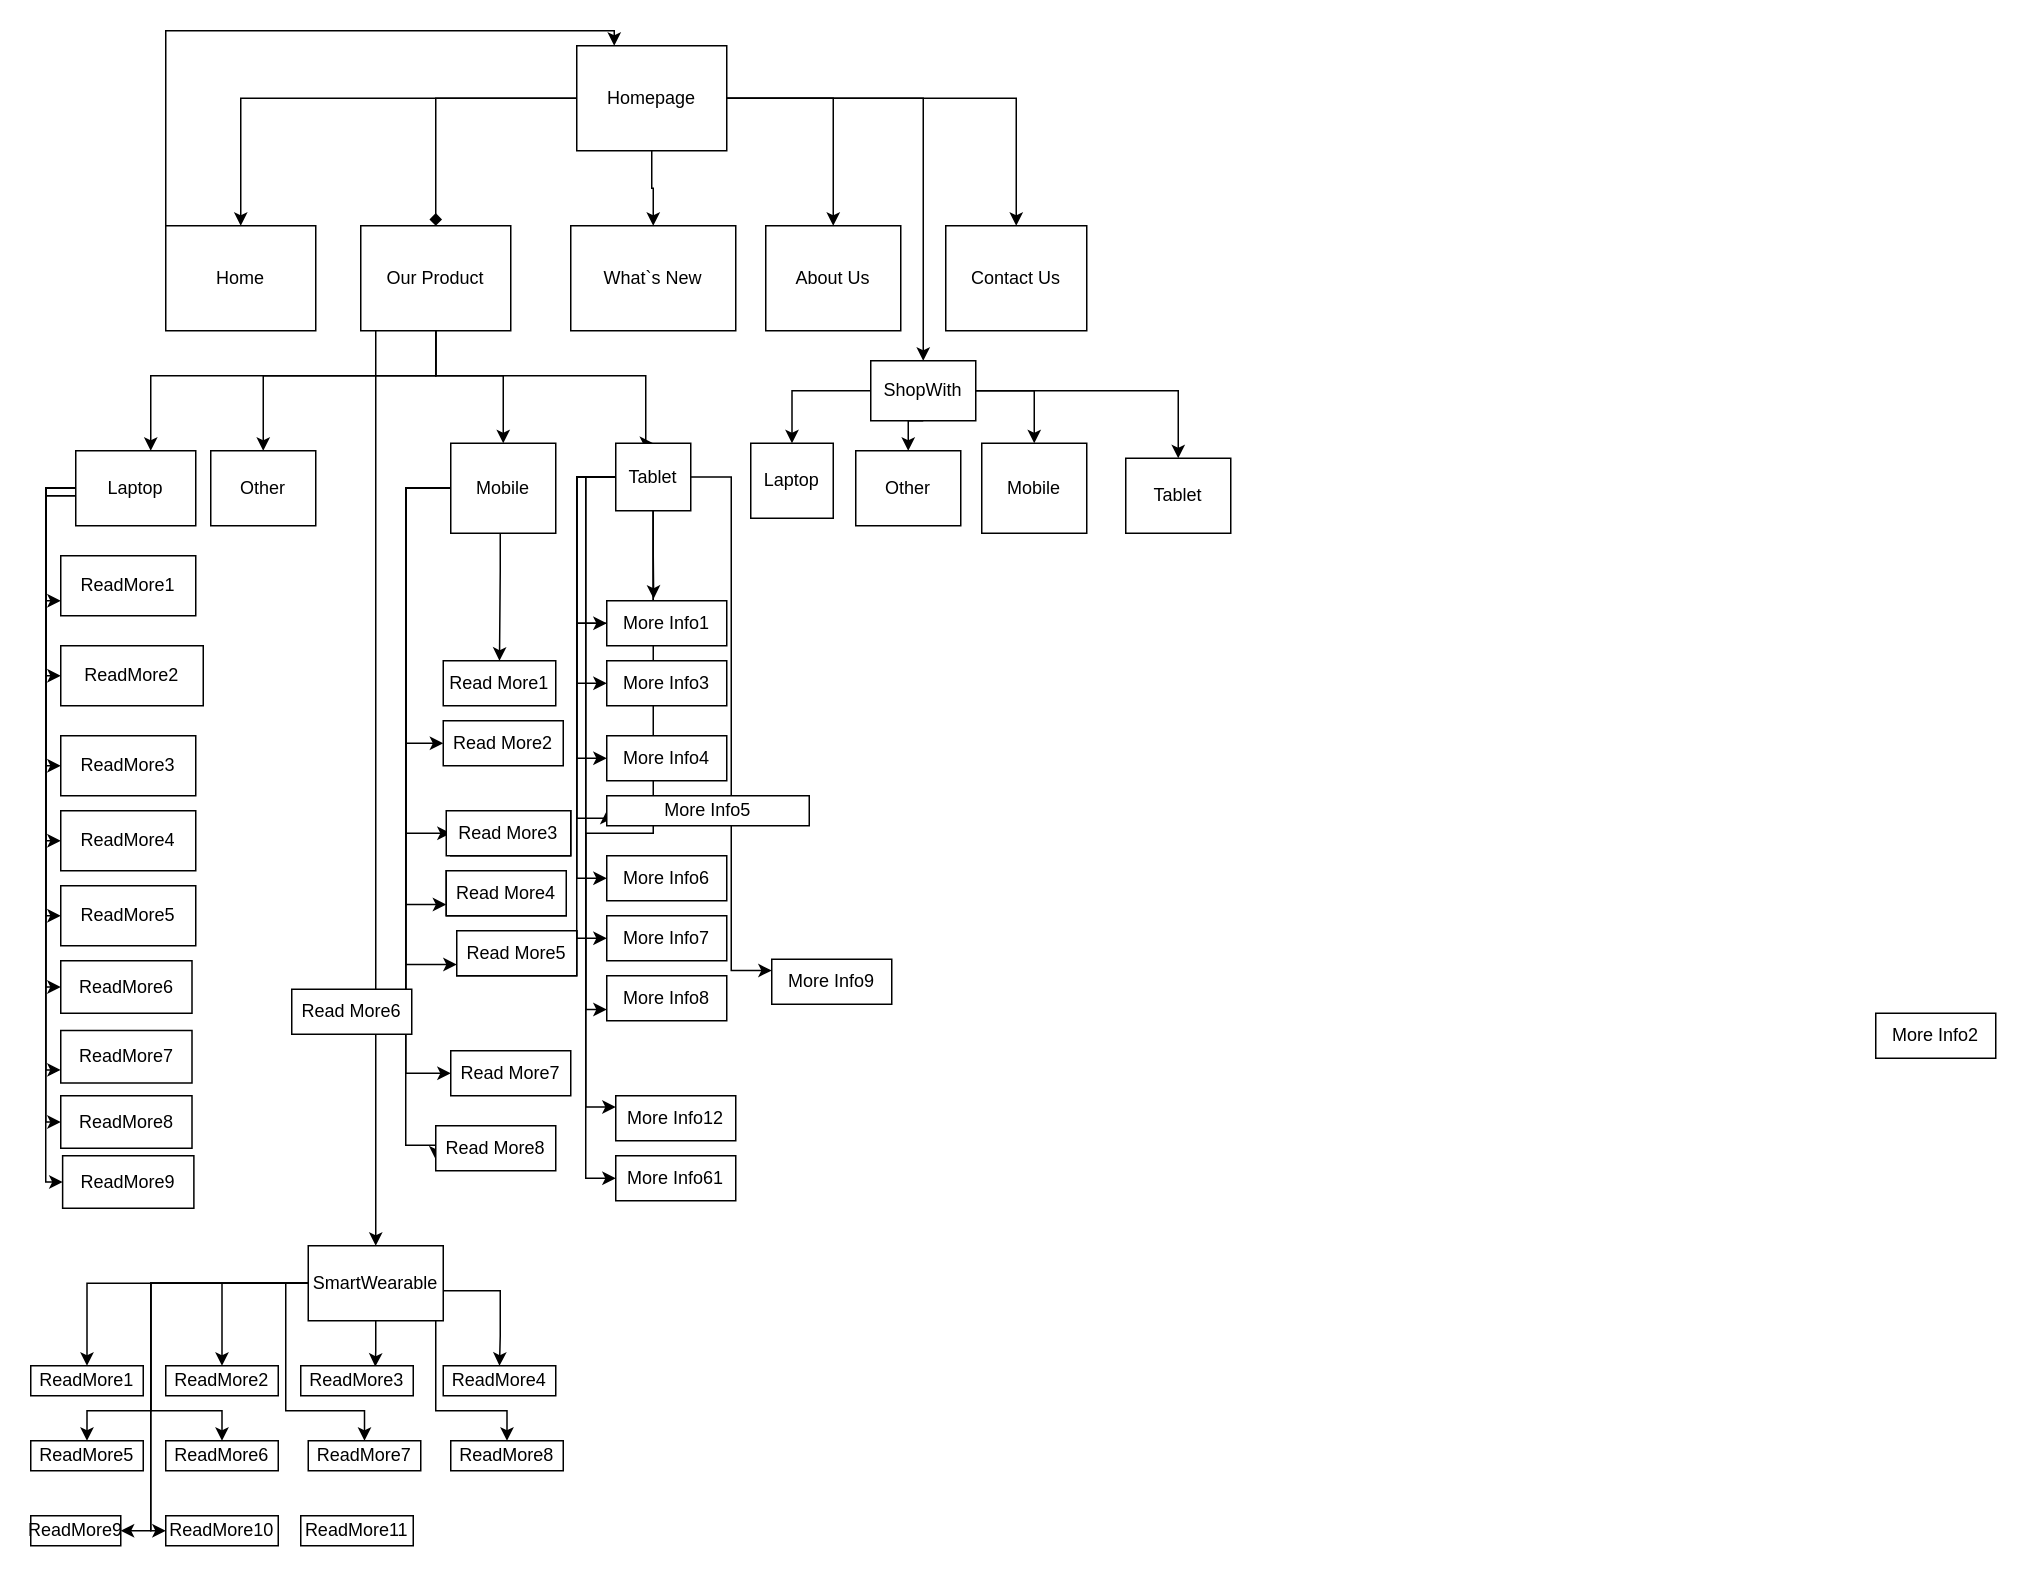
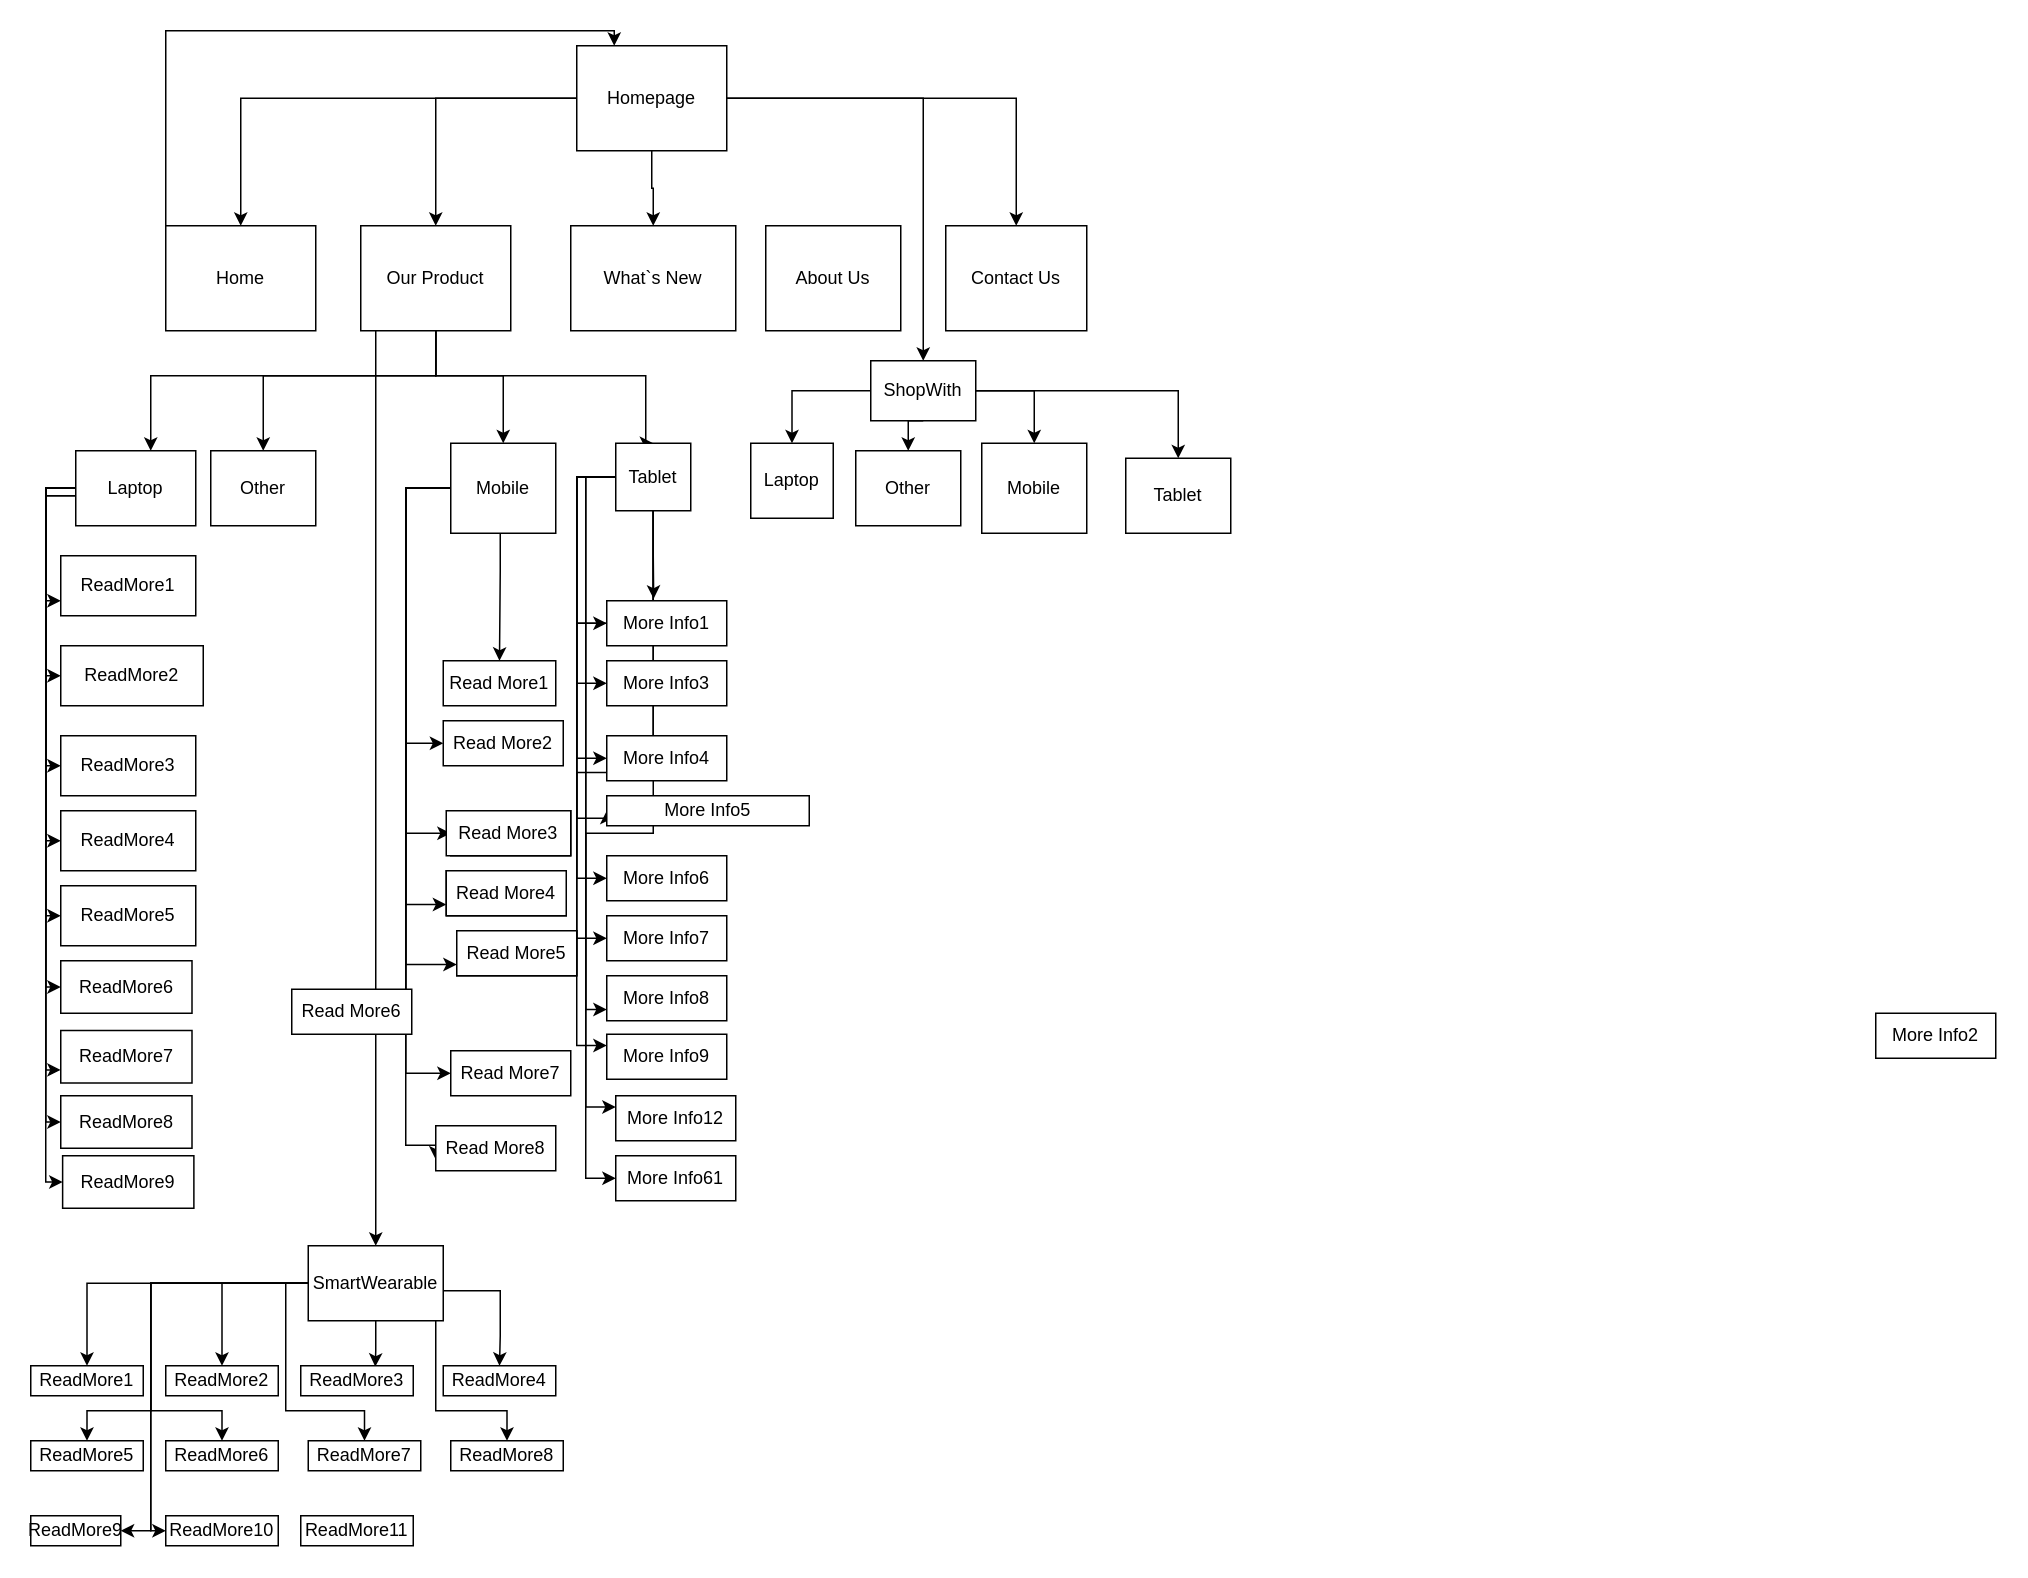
(833, 159) -> none
(436, 213) -> (436, 214)
(832, 982) -> (667, 1057)
